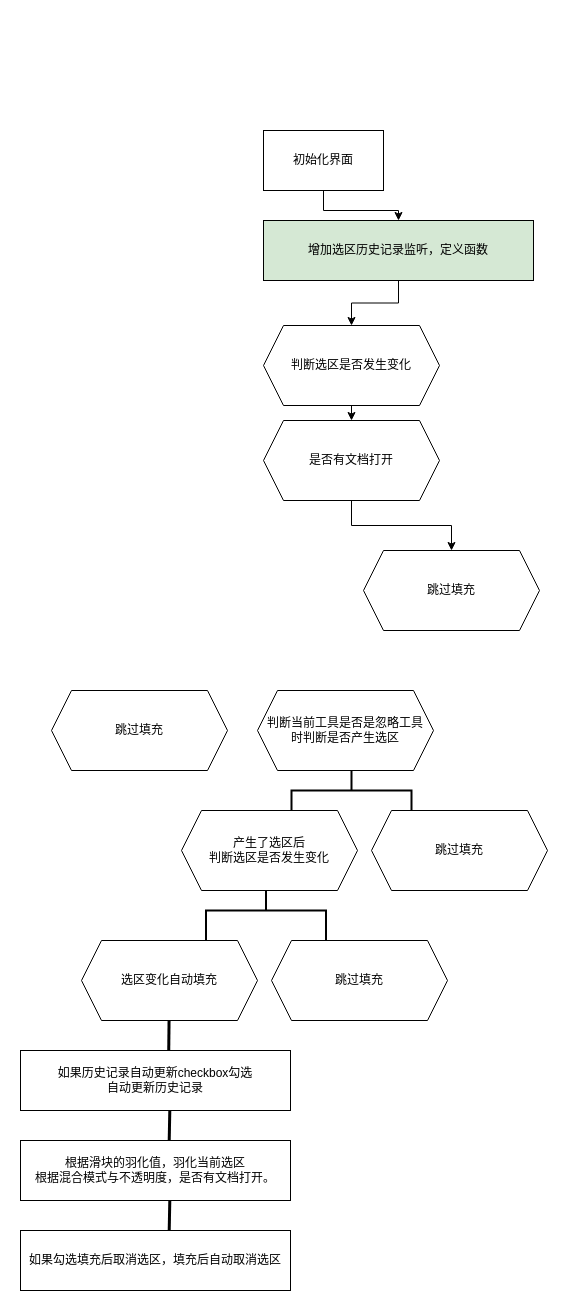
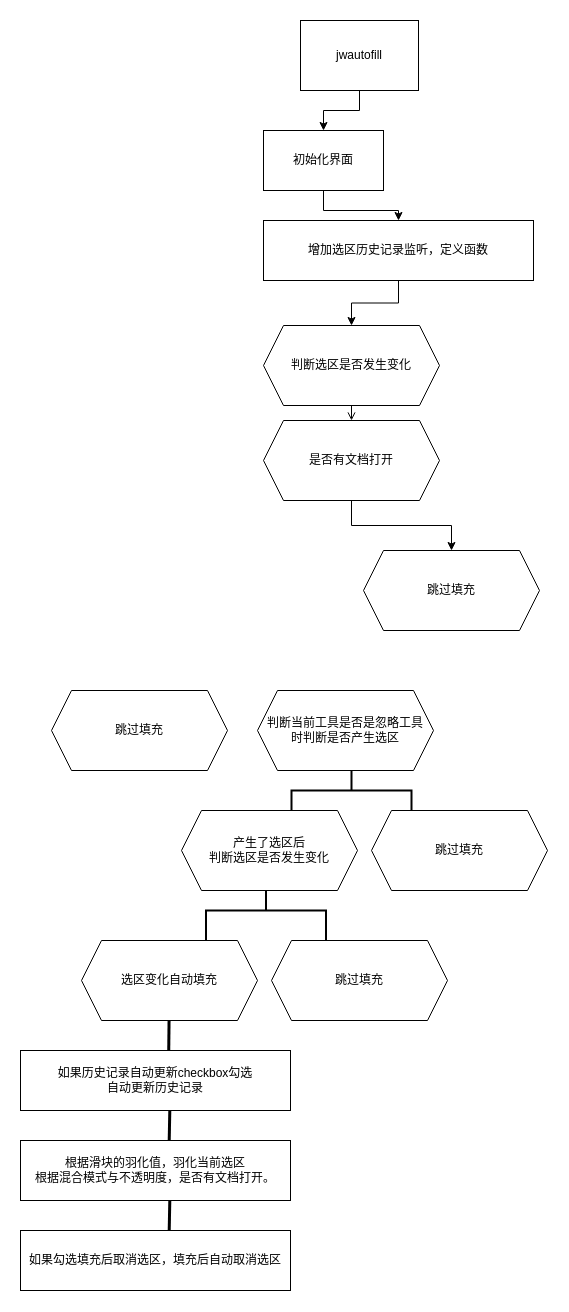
none -> (360, 56)
none -> (346, 111)
(399, 251) -> (399, 251)
(352, 412) -> (352, 413)
